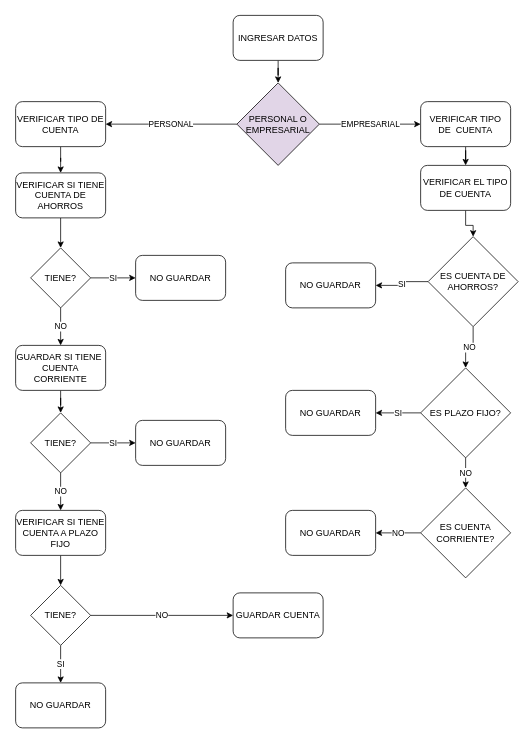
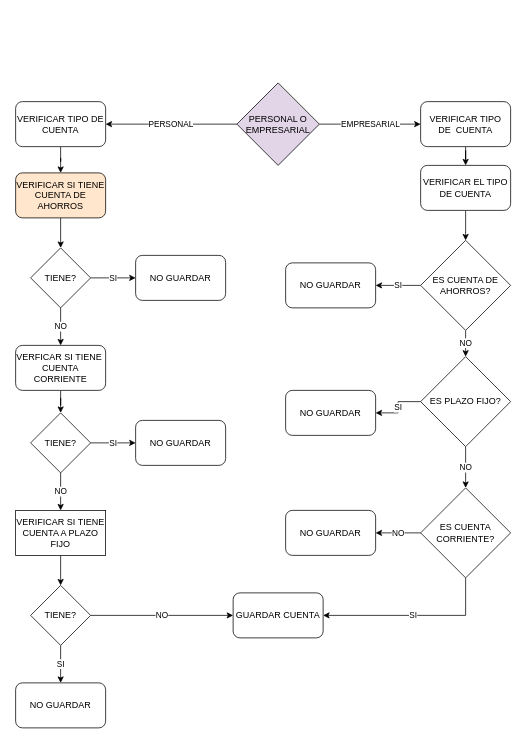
(278, 38) -> none
(278, 74) -> none
(60, 195) -> (60, 195)
(473, 282) -> (465, 285)
(60, 368) -> (60, 368)
(465, 413) -> (465, 402)
(60, 533) -> (60, 533)
none -> (415, 615)
